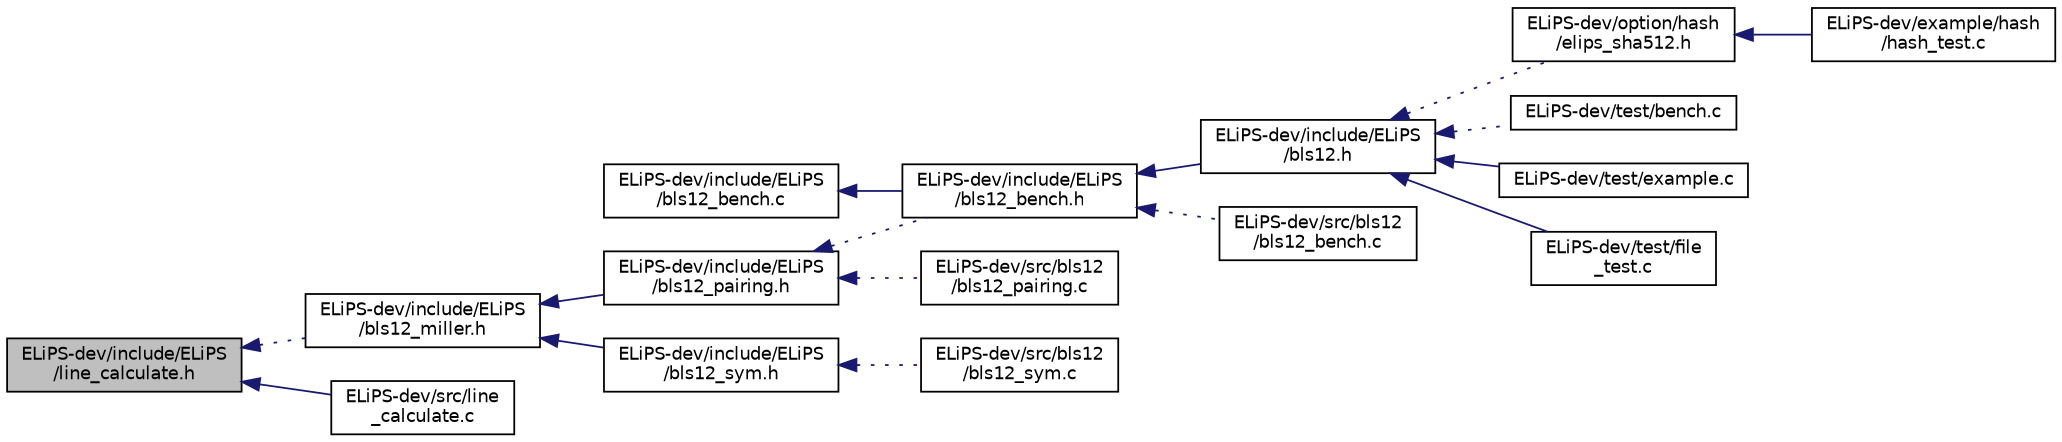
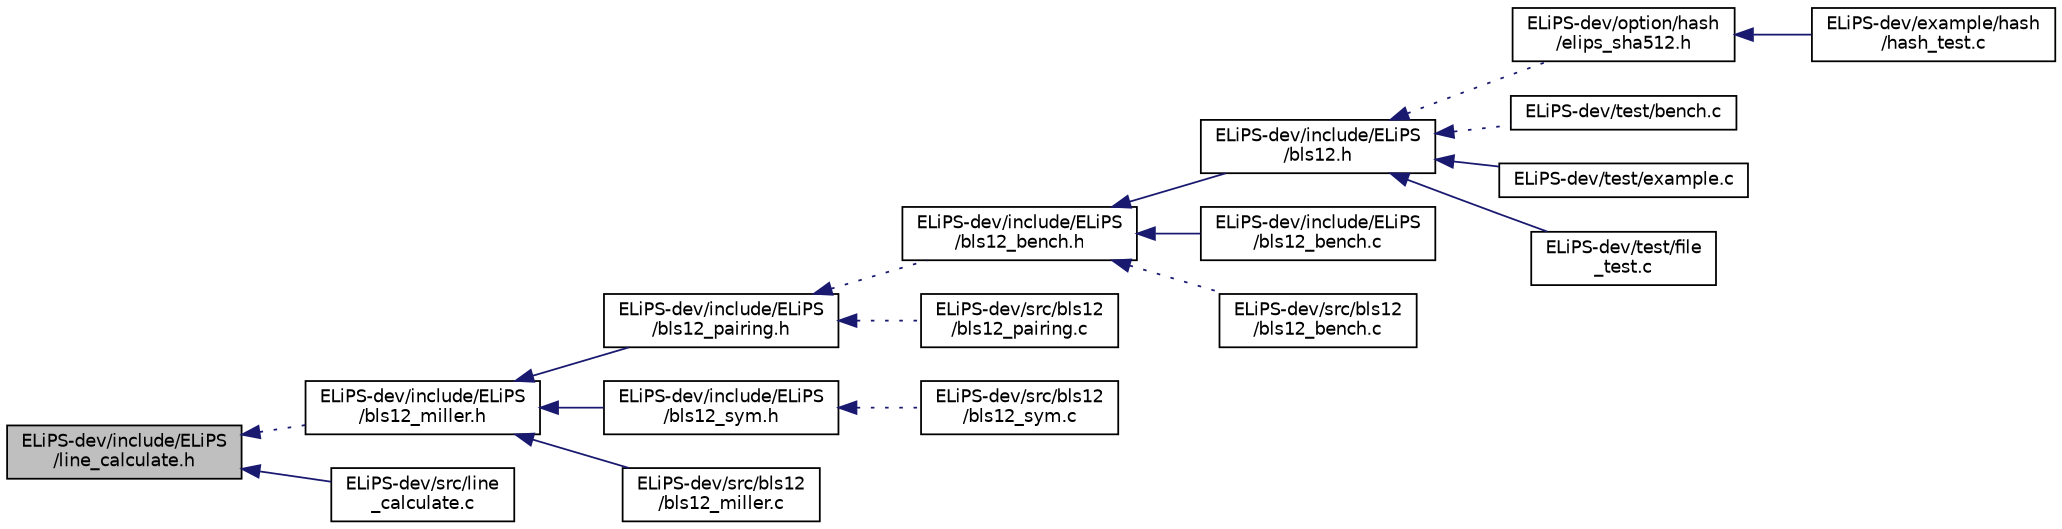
(879, 191) -> (1178, 234)
none -> (721, 495)
